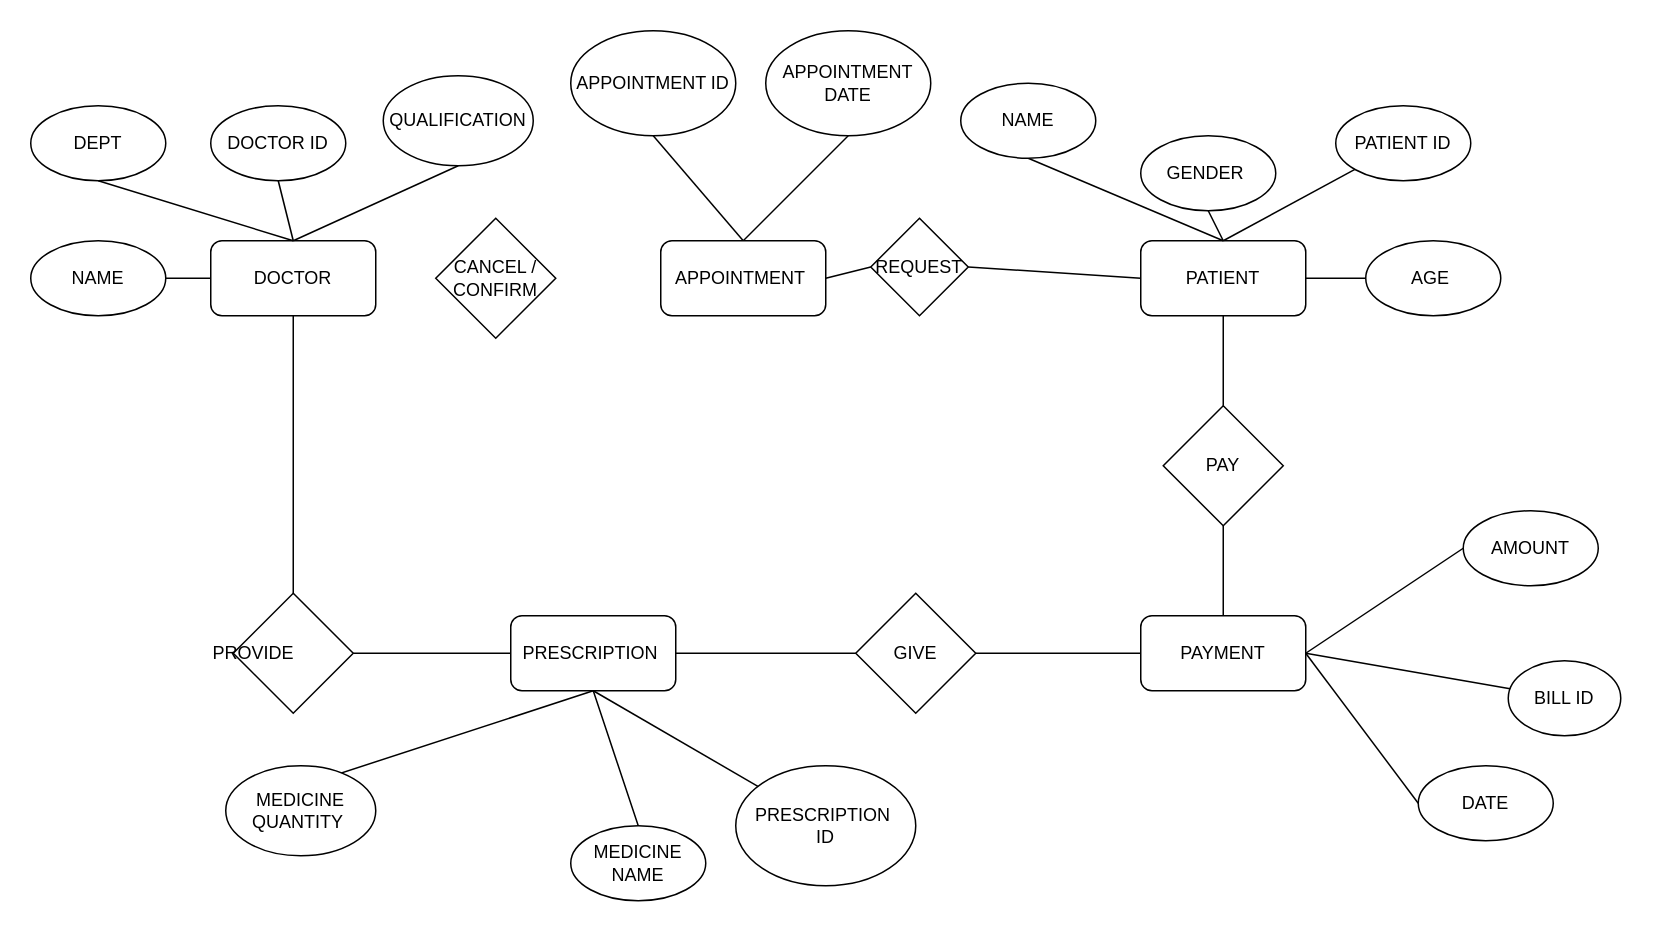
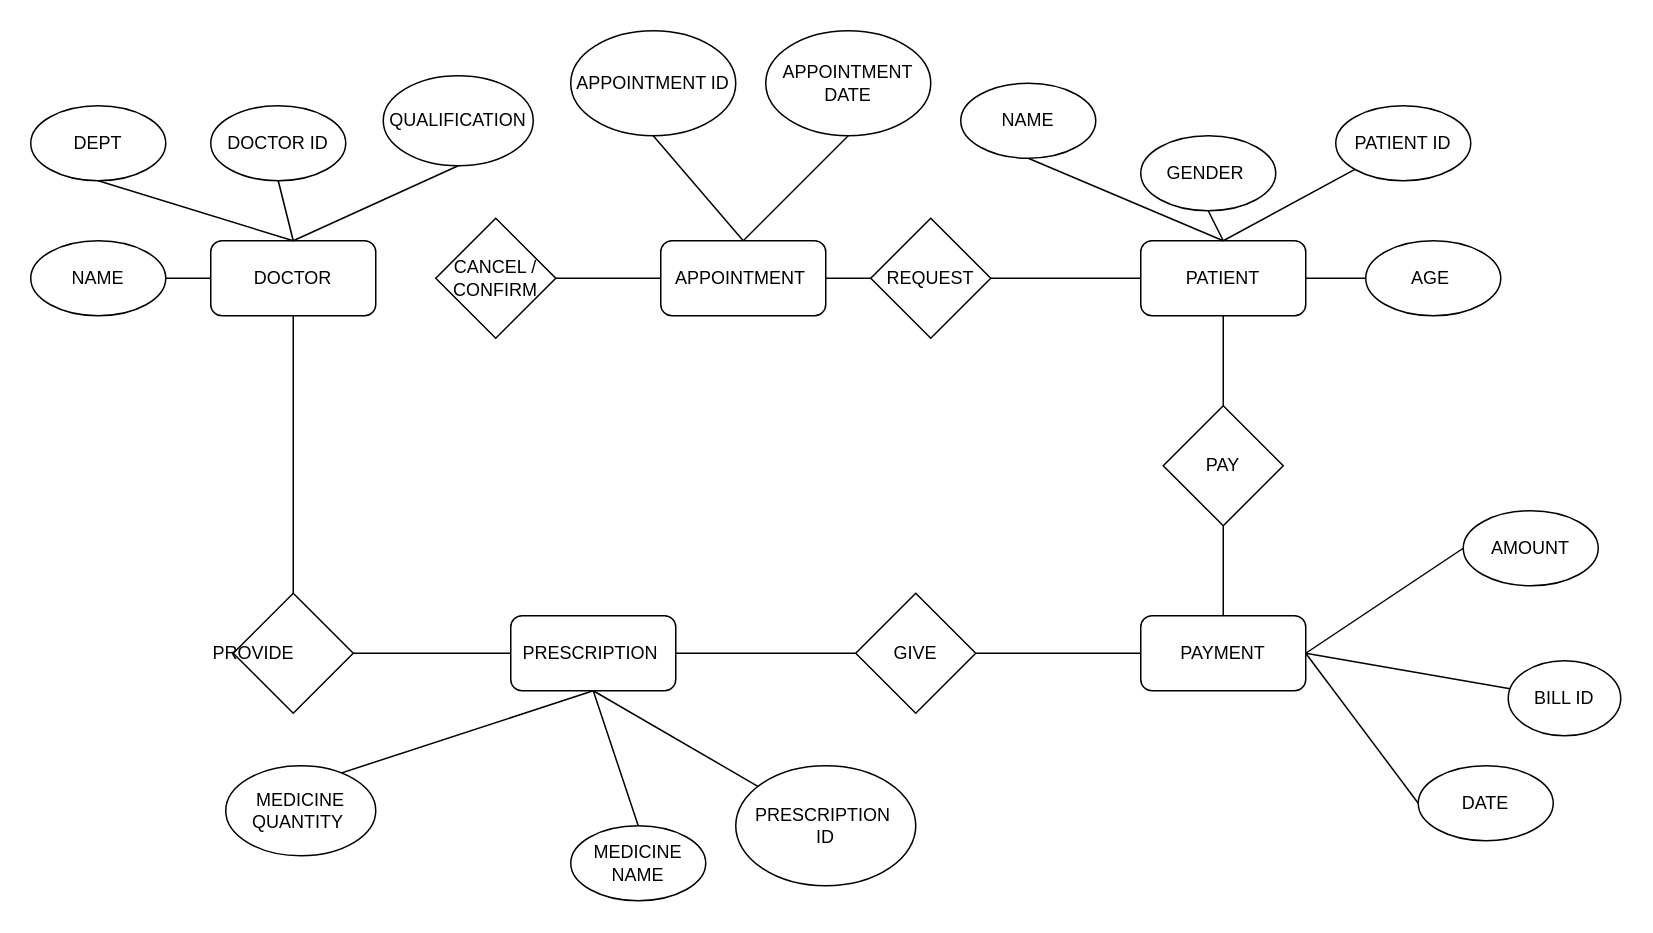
(920, 267) -> (931, 278)
none -> (609, 278)
